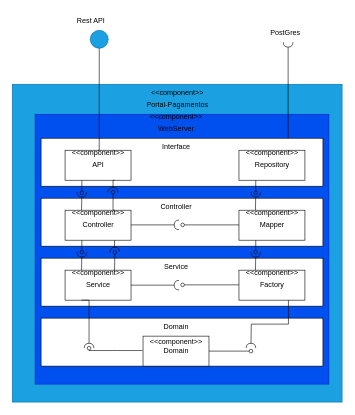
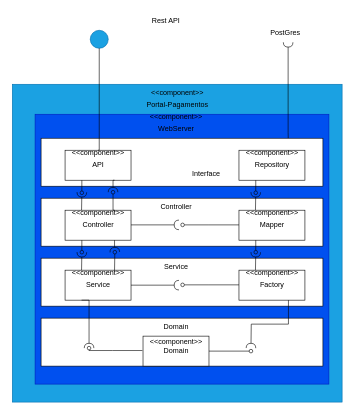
(91, 21) -> (166, 21)
(176, 147) -> (206, 174)
